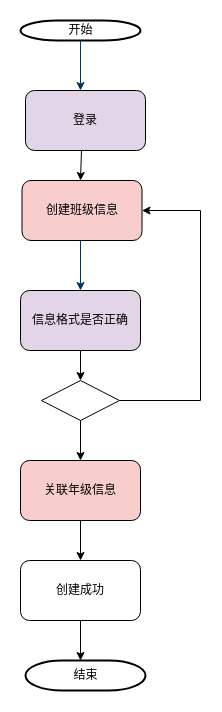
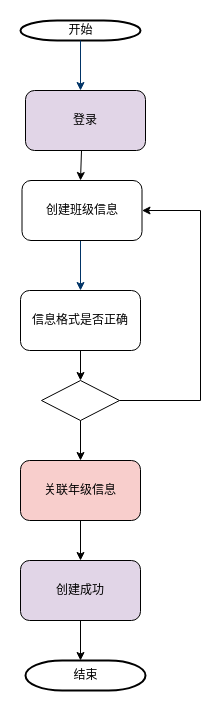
(82, 211) -> (82, 211)
(81, 321) -> (81, 321)
(81, 591) -> (81, 591)
